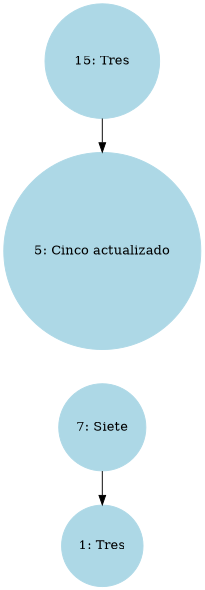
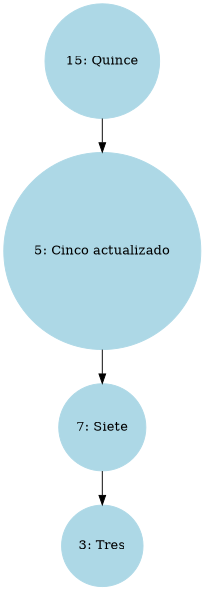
(102, 61) -> (102, 61)
none -> (102, 362)
(102, 546) -> (102, 546)
